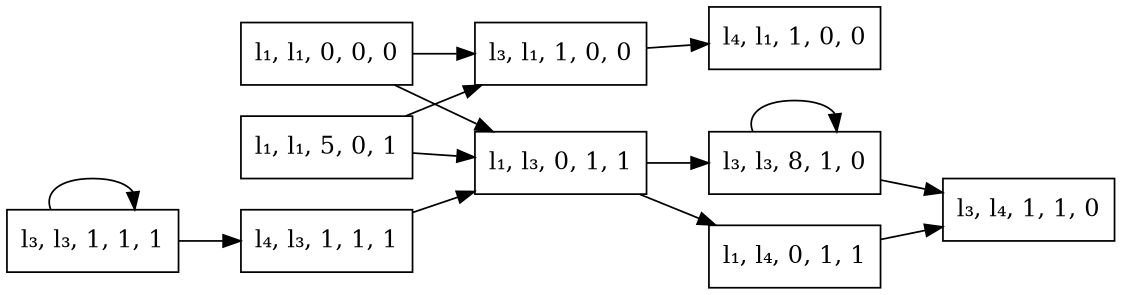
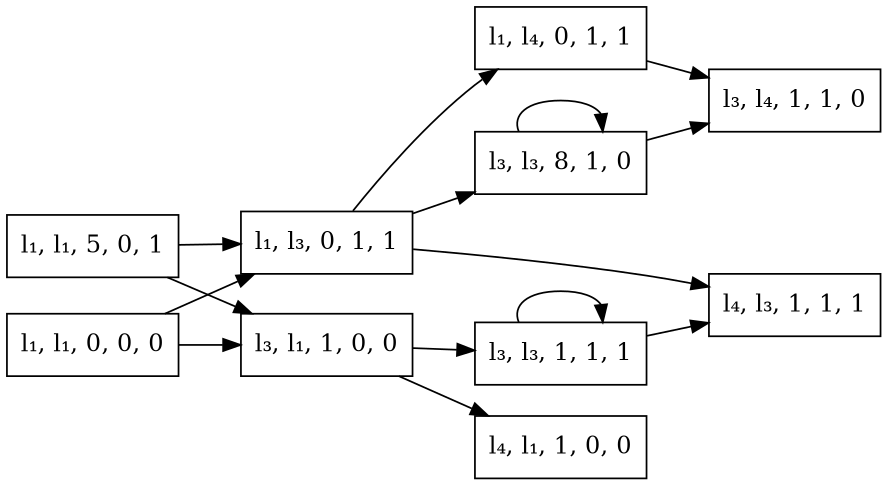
(435, 205) -> (553, 263)
none -> (435, 349)
